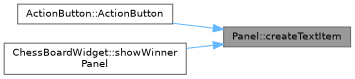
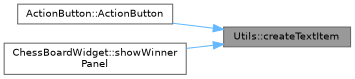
(287, 37) -> (287, 37)
